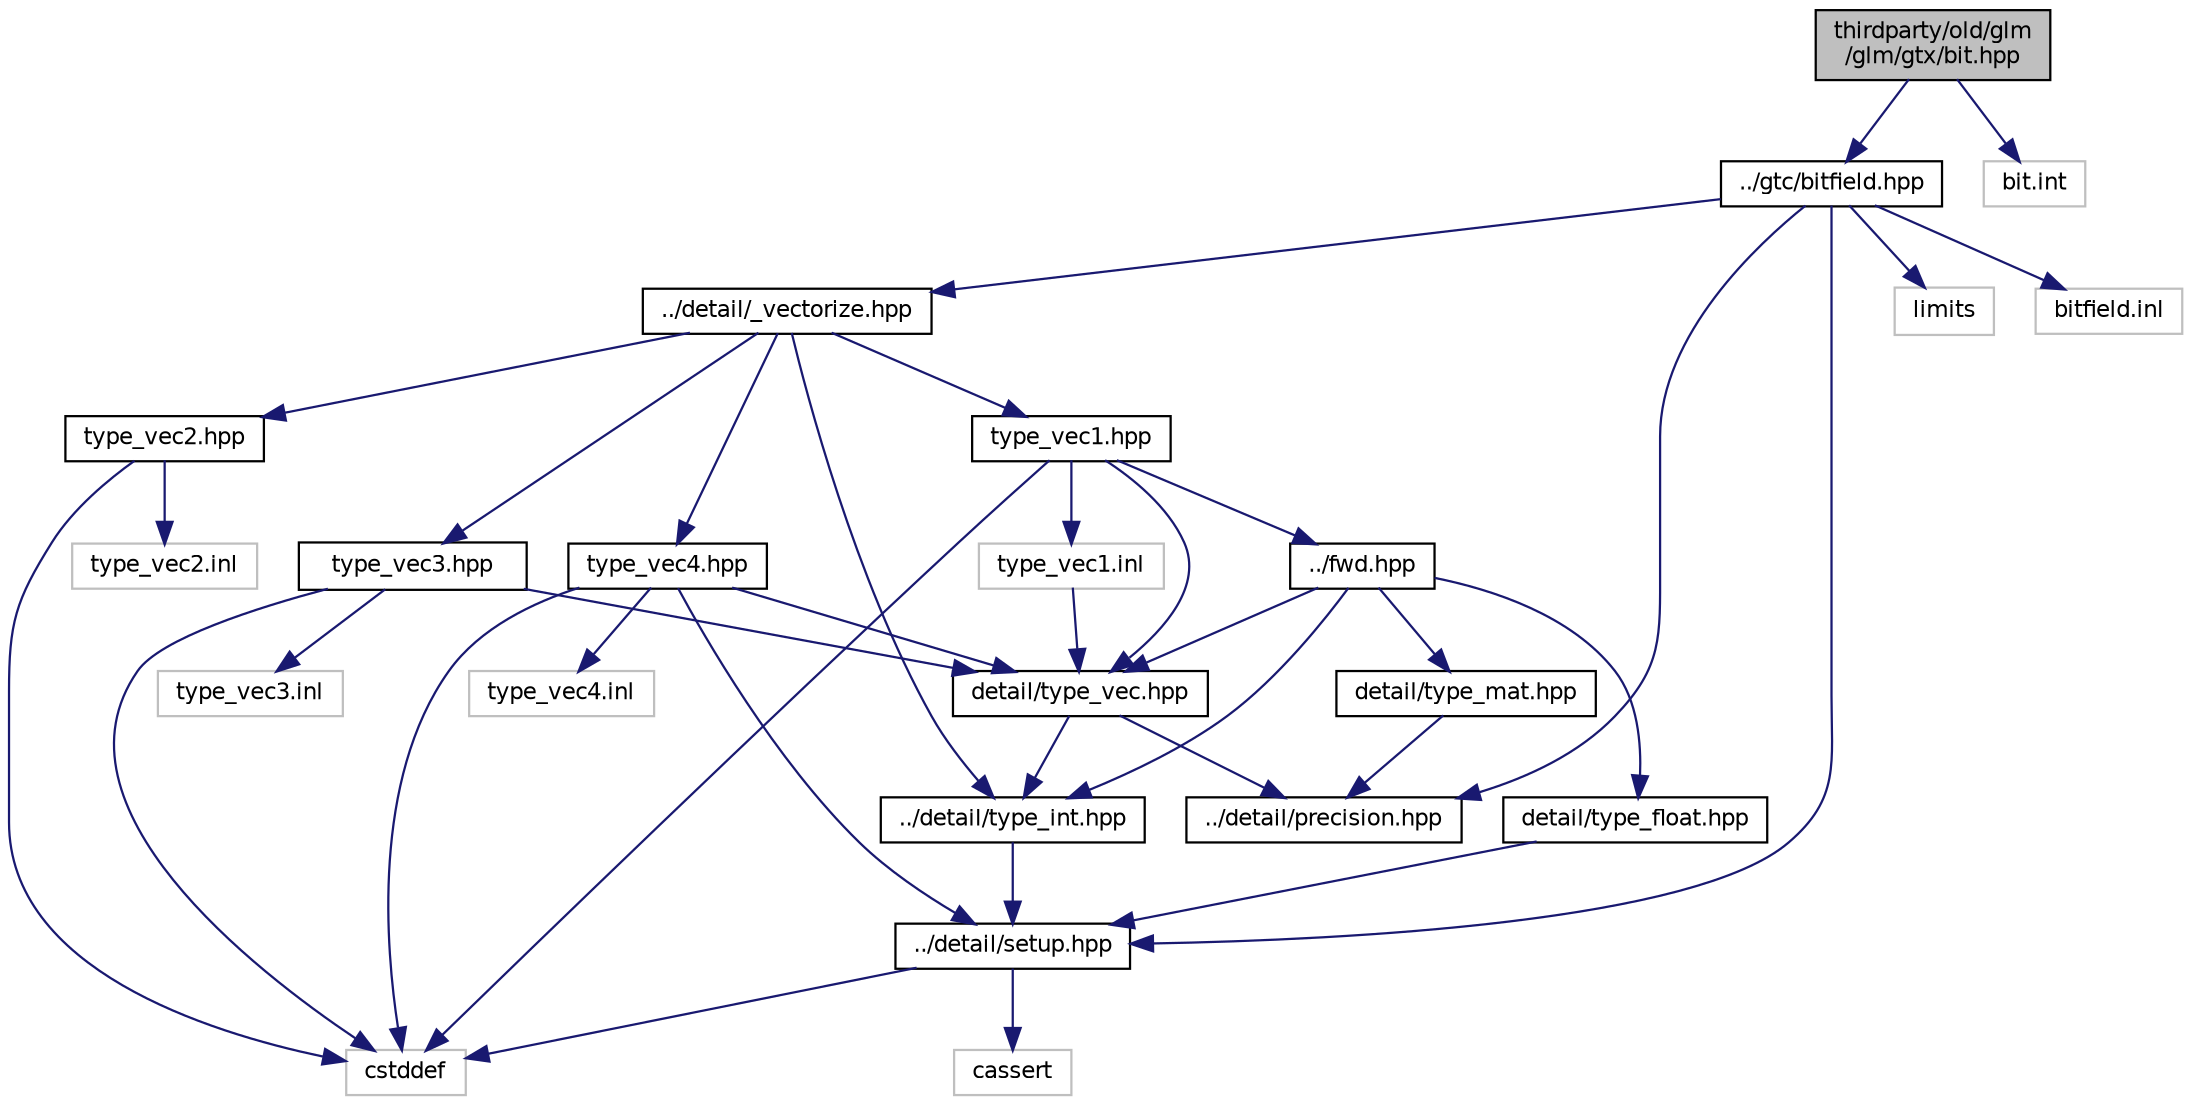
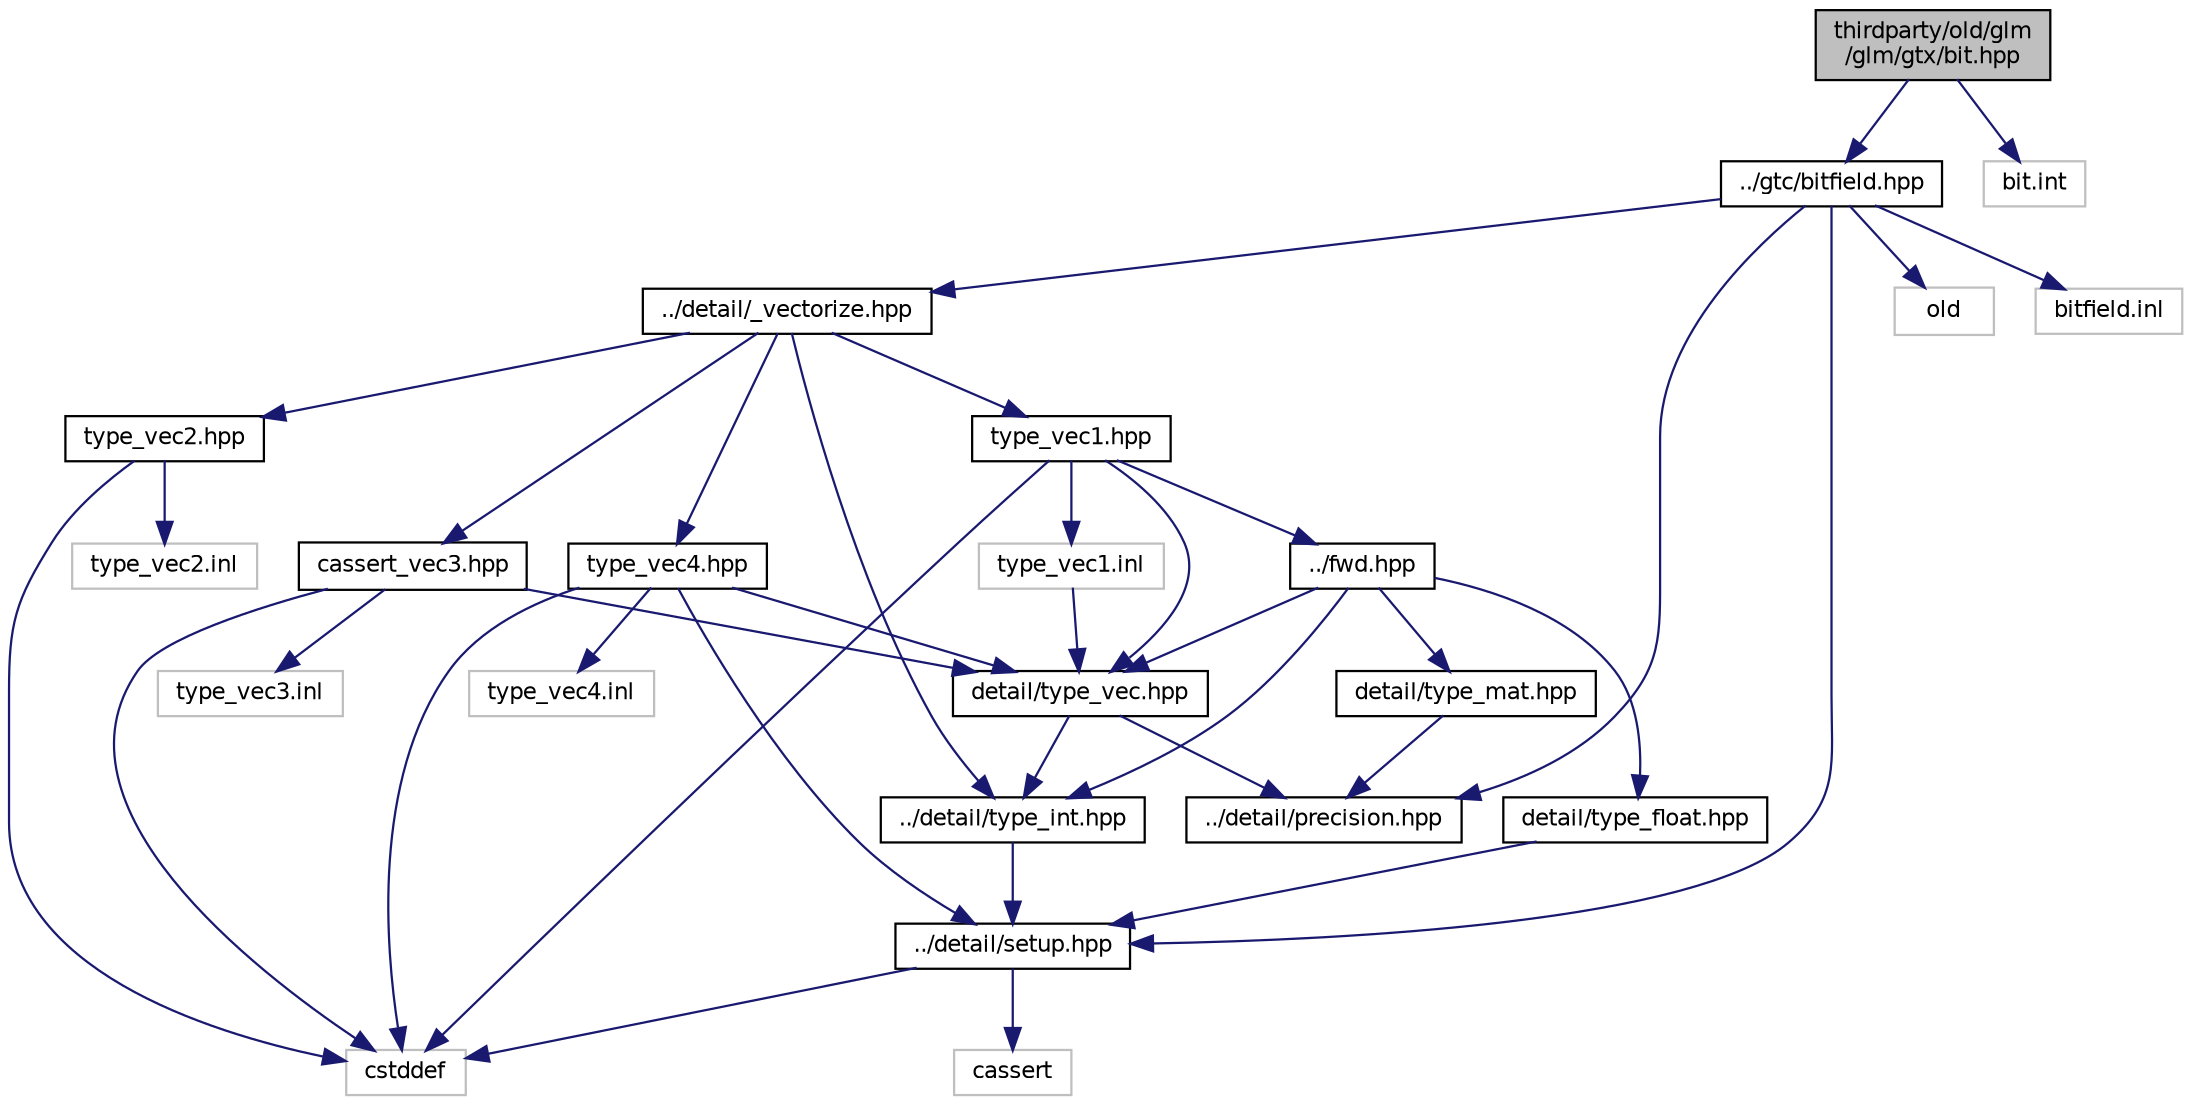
(1944, 311) -> (1944, 311)
(413, 566) -> (413, 566)
